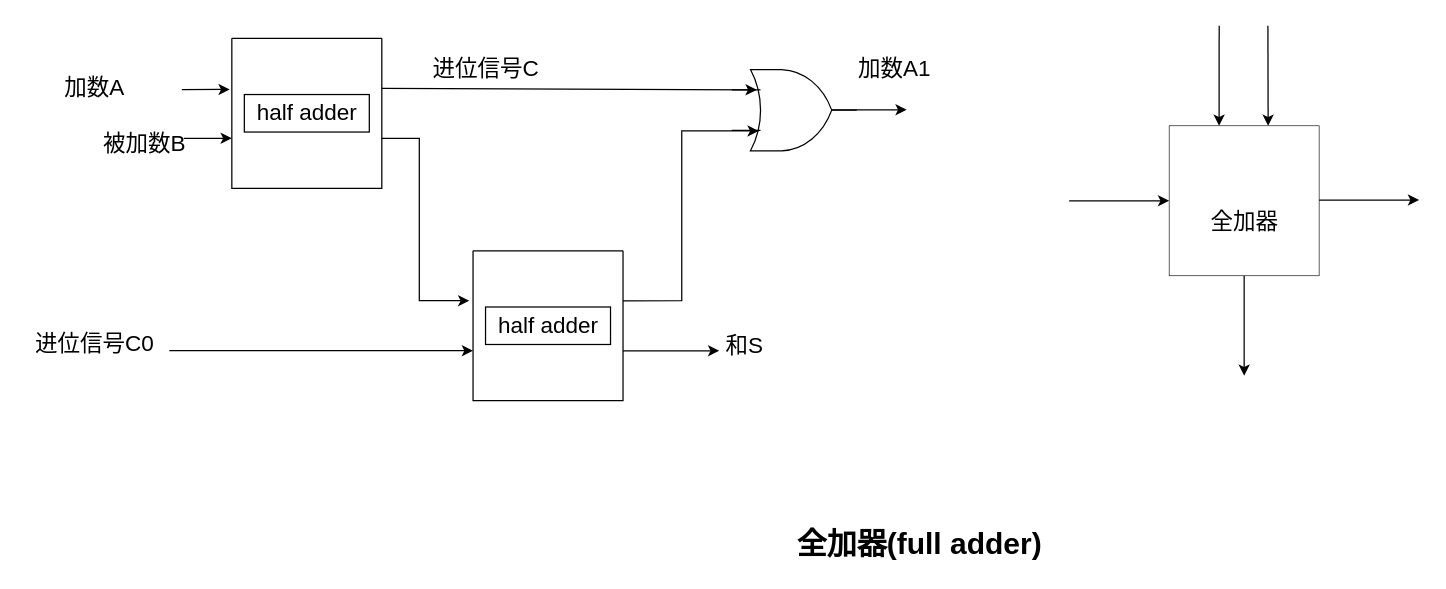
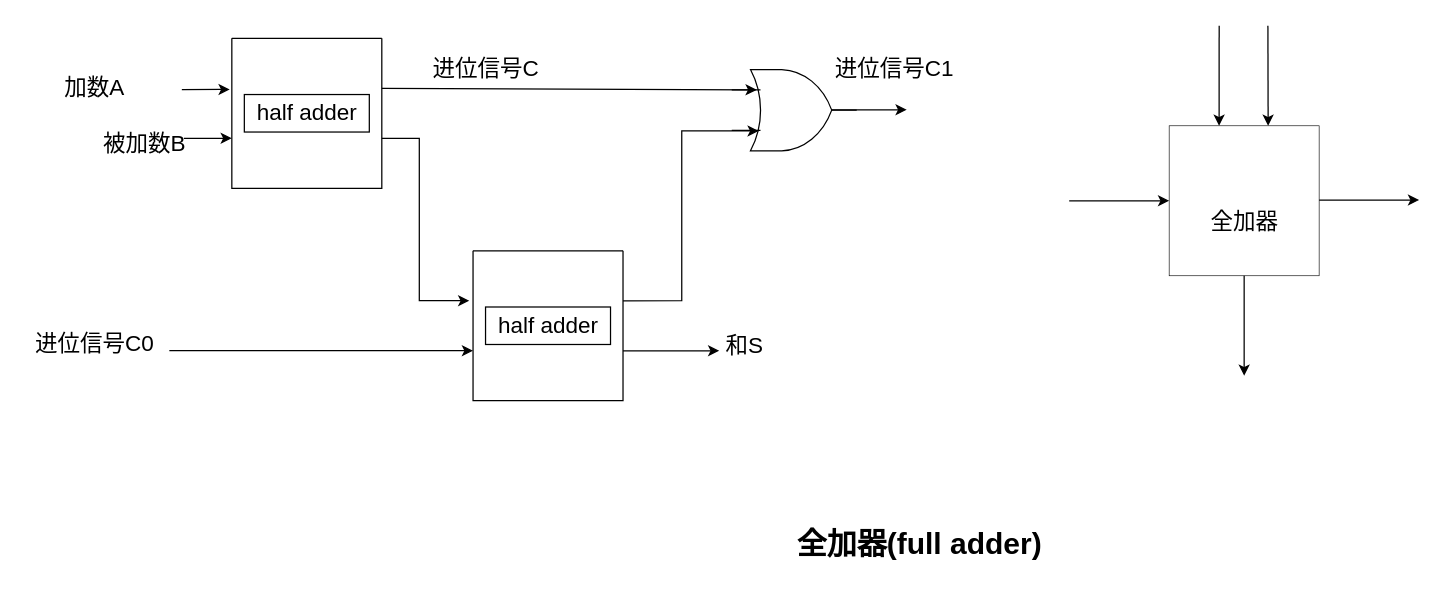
(895, 69) -> (895, 69)
